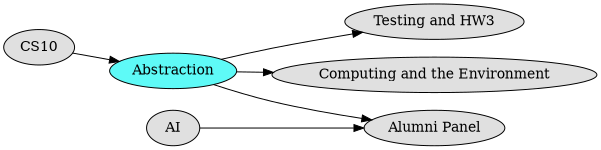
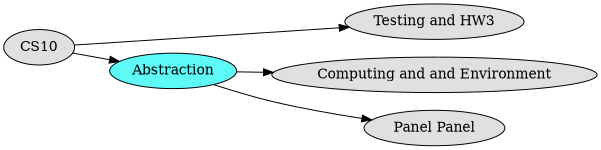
(287, 45) -> (207, 36)
(434, 75) -> (434, 75)
(173, 128) -> none
(434, 128) -> (434, 128)
